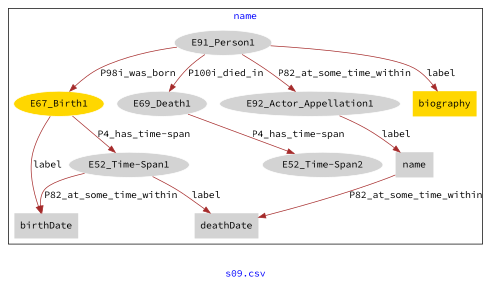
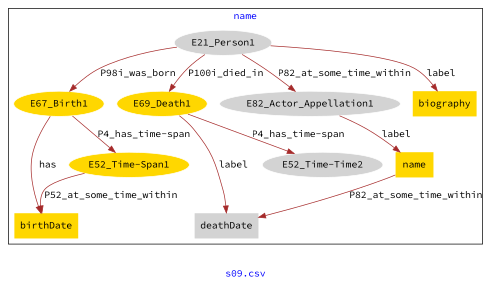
(223, 43) -> (223, 43)
(162, 104) -> (162, 104)
(310, 104) -> (310, 104)
(48, 165) -> (48, 165)
(129, 165) -> (129, 165)
(323, 165) -> (323, 165)
(415, 165) -> (415, 165)
(179, 191) -> (212, 156)
(111, 195) -> (111, 195)
(46, 226) -> (46, 226)
